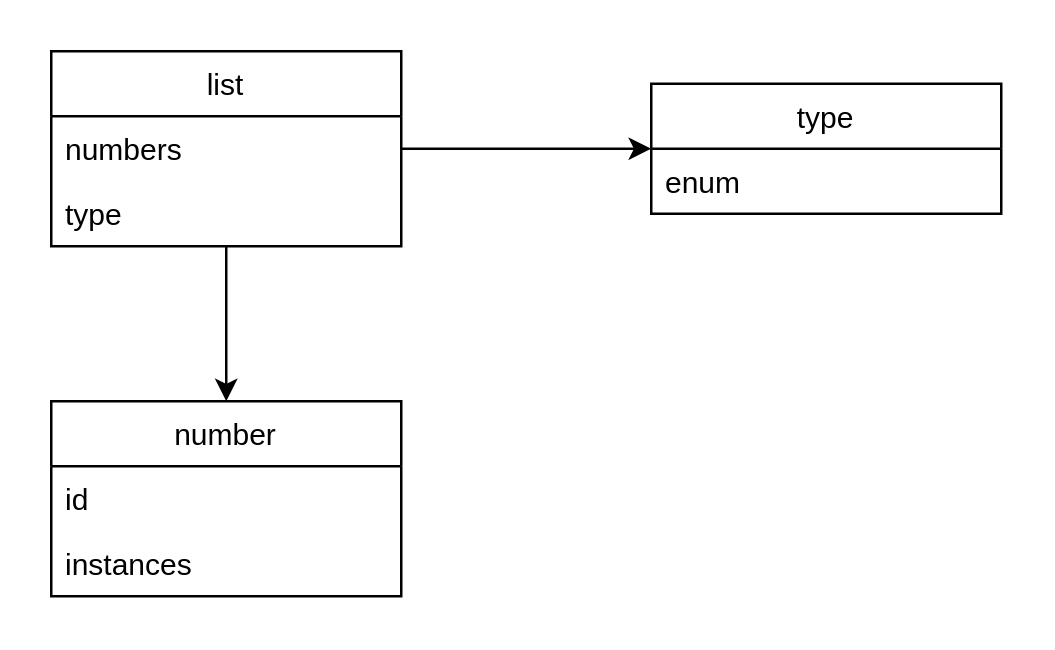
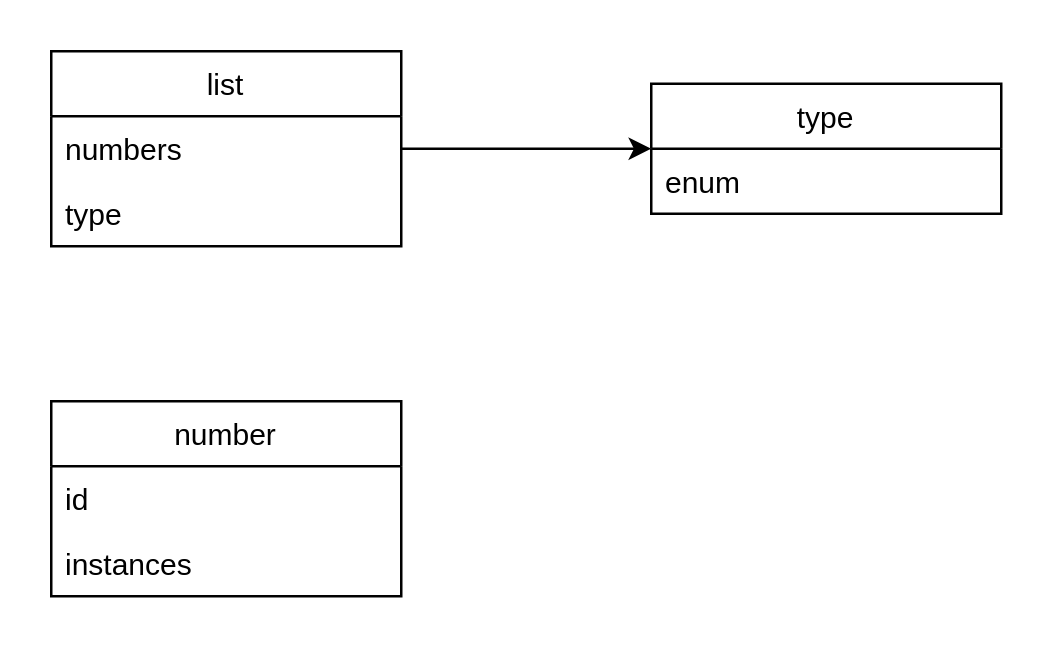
(226, 315) -> none
